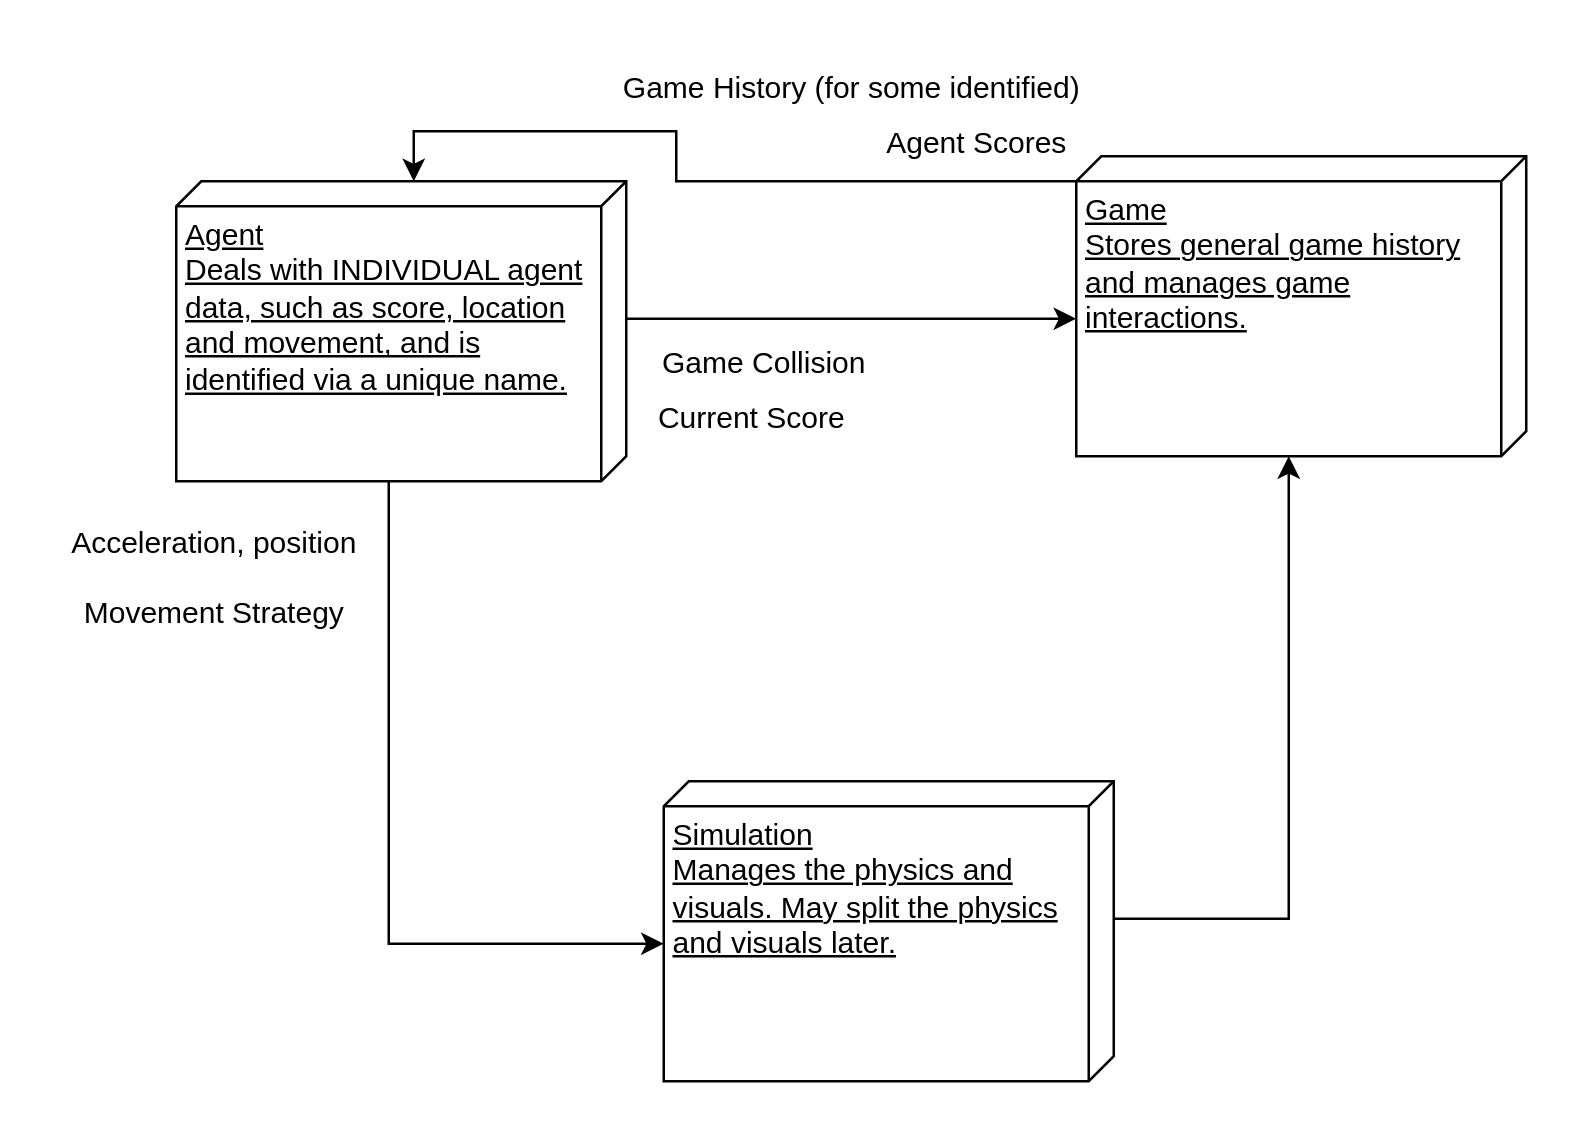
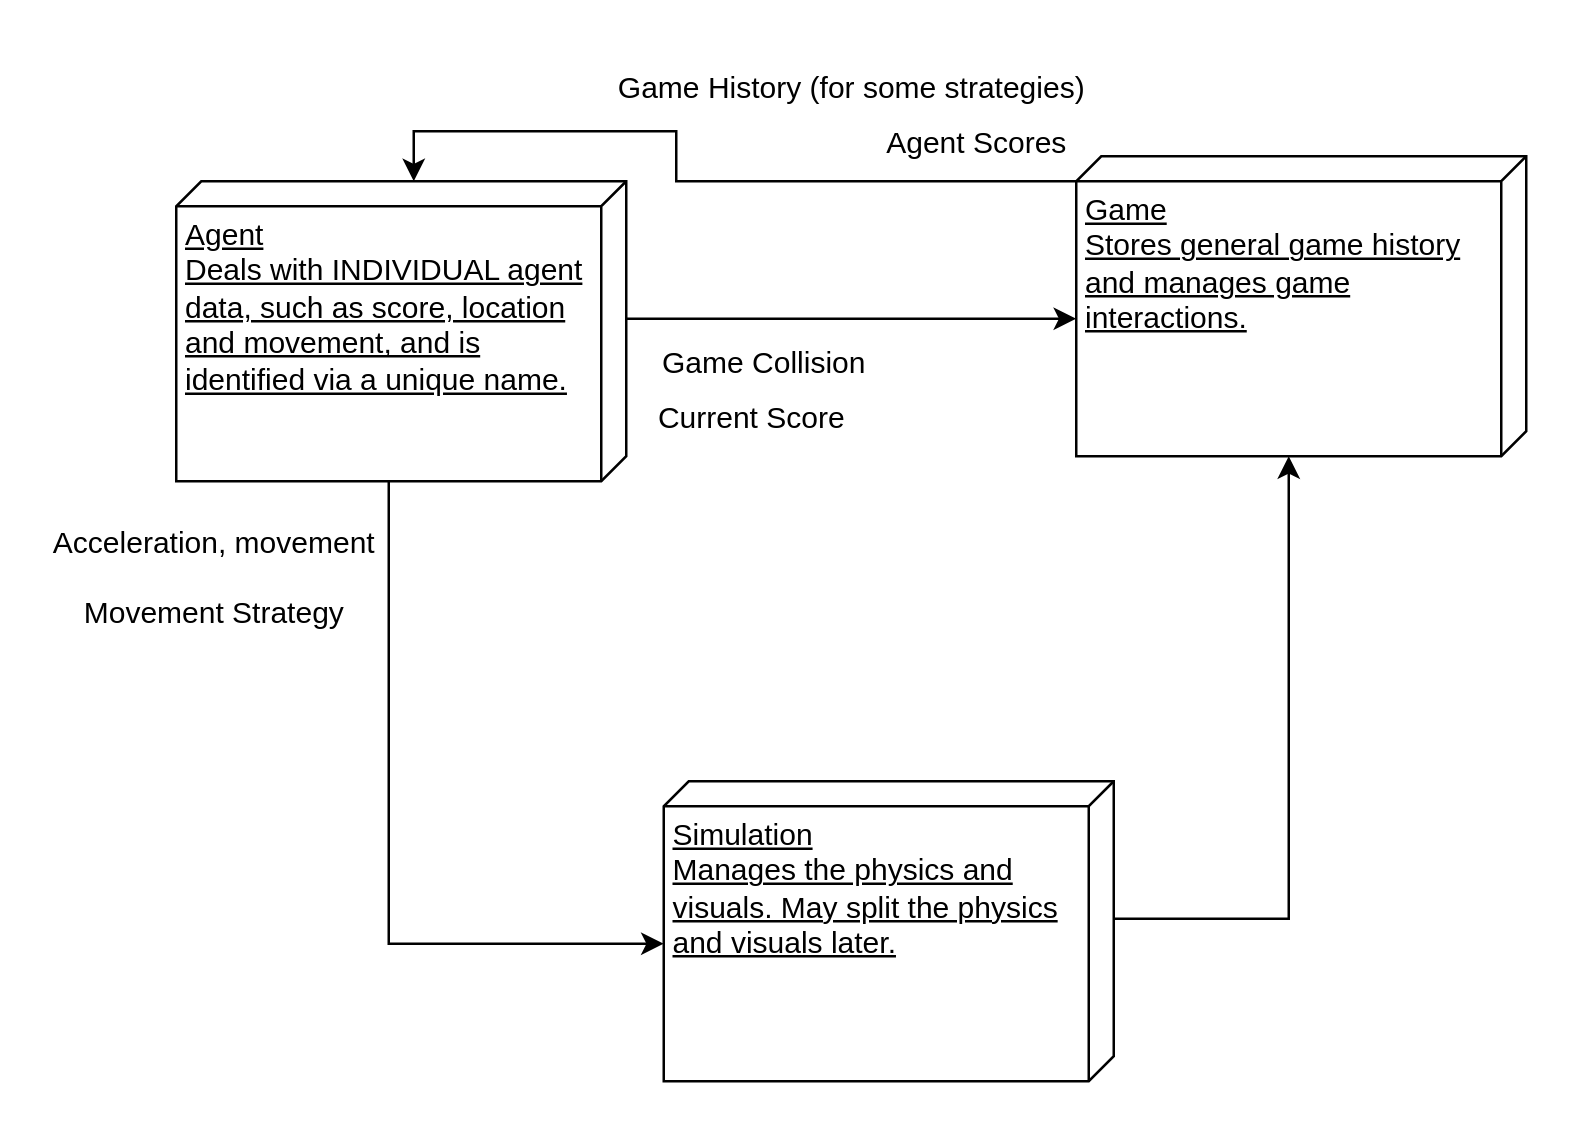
(853, 89) -> (853, 89)
(215, 544) -> (215, 544)
